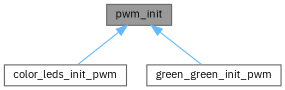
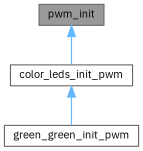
(181, 49) -> (72, 111)
